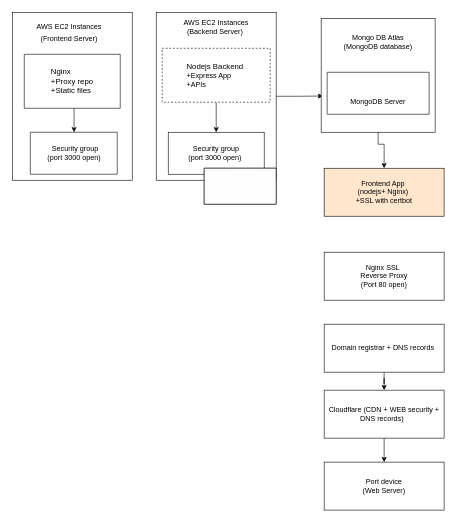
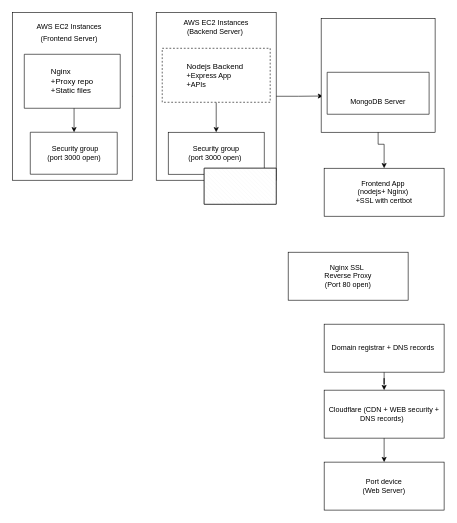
(378, 42) -> none
(384, 192) -> (384, 192)
(384, 276) -> (348, 276)
